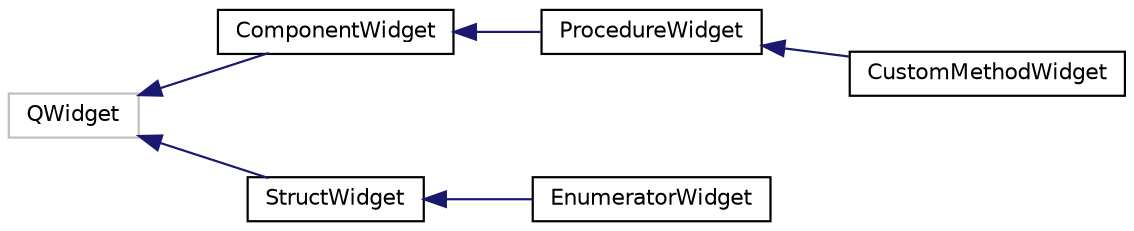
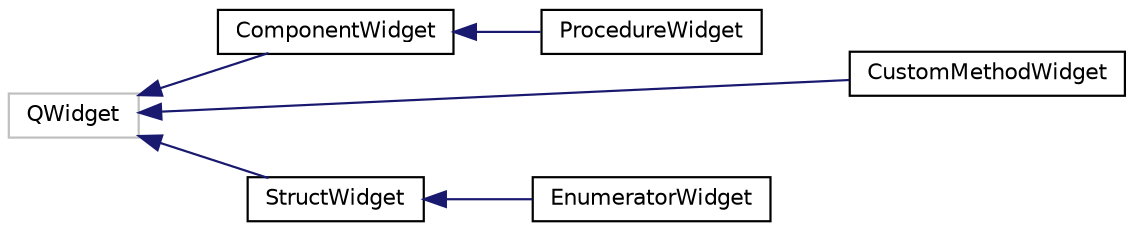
(817, 52) -> (506, 96)
